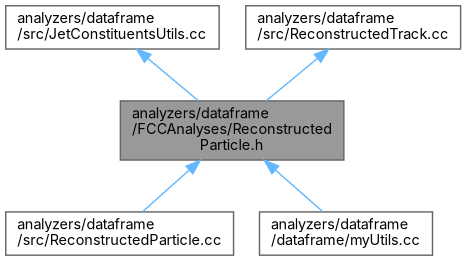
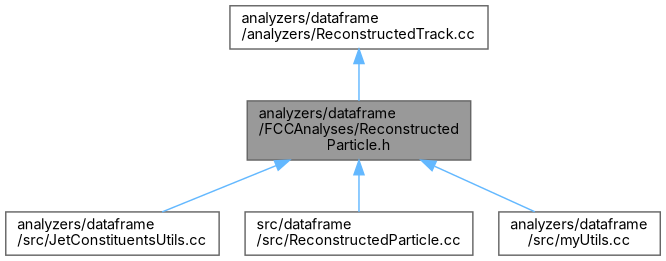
(353, 27) -> (359, 27)
(173, 80) -> (219, 189)
(120, 234) -> (359, 234)
(346, 234) -> (580, 234)
